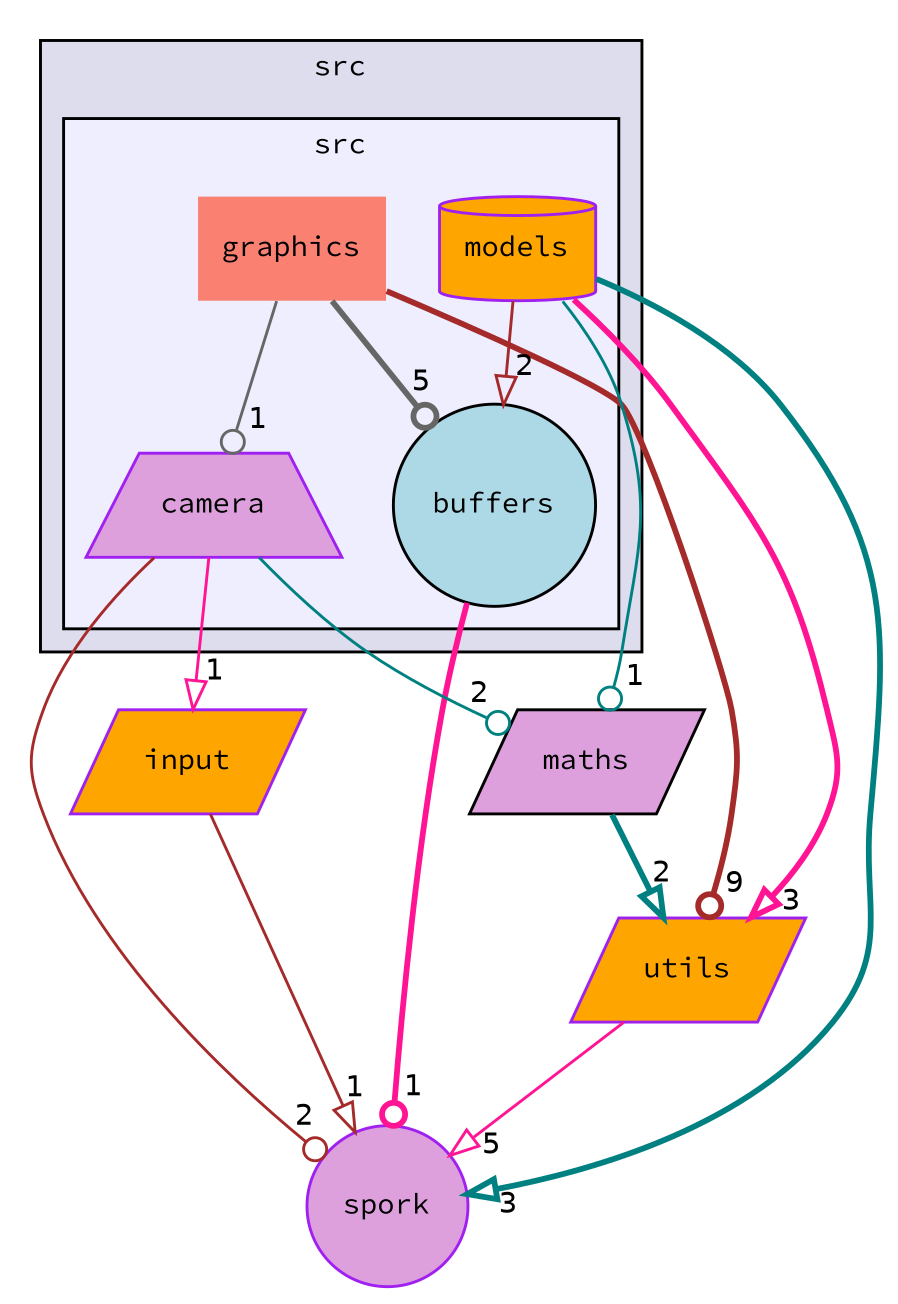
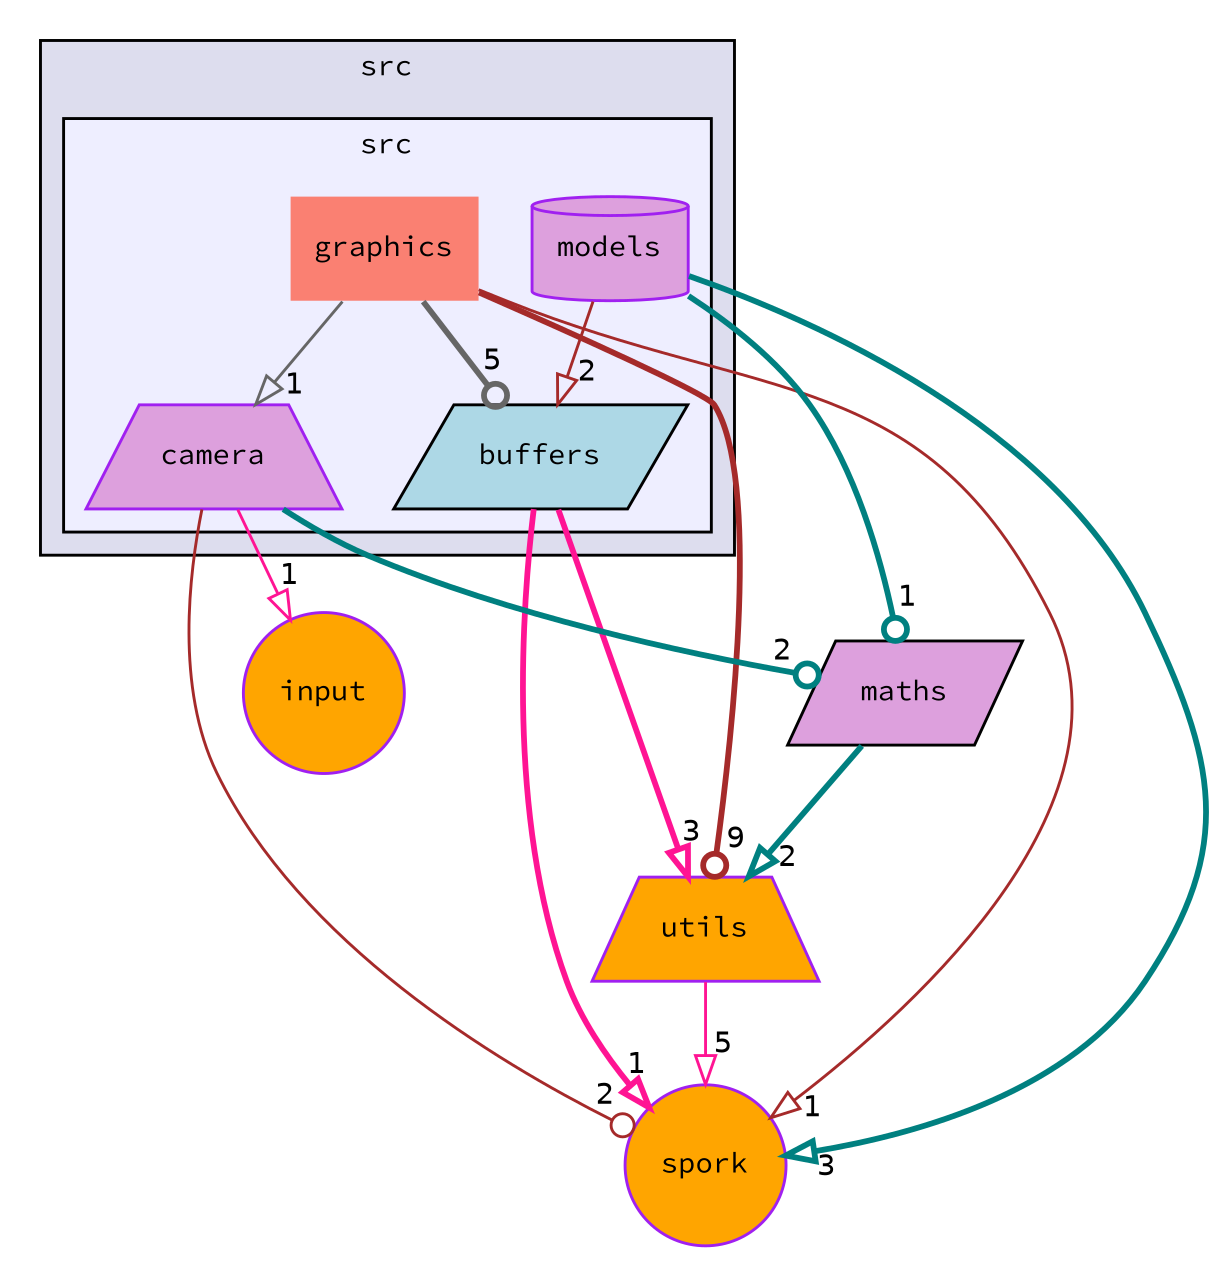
(518, 249) -> (610, 249)
(257, 366) -> (309, 342)
(639, 486) -> (827, 433)
(494, 505) -> (541, 457)
(783, 576) -> (618, 679)
(400, 673) -> (545, 616)
(188, 762) -> (324, 693)
(421, 851) -> (530, 808)
(277, 960) -> (1027, 576)
(688, 970) -> (706, 929)
(387, 1206) -> (706, 1165)
